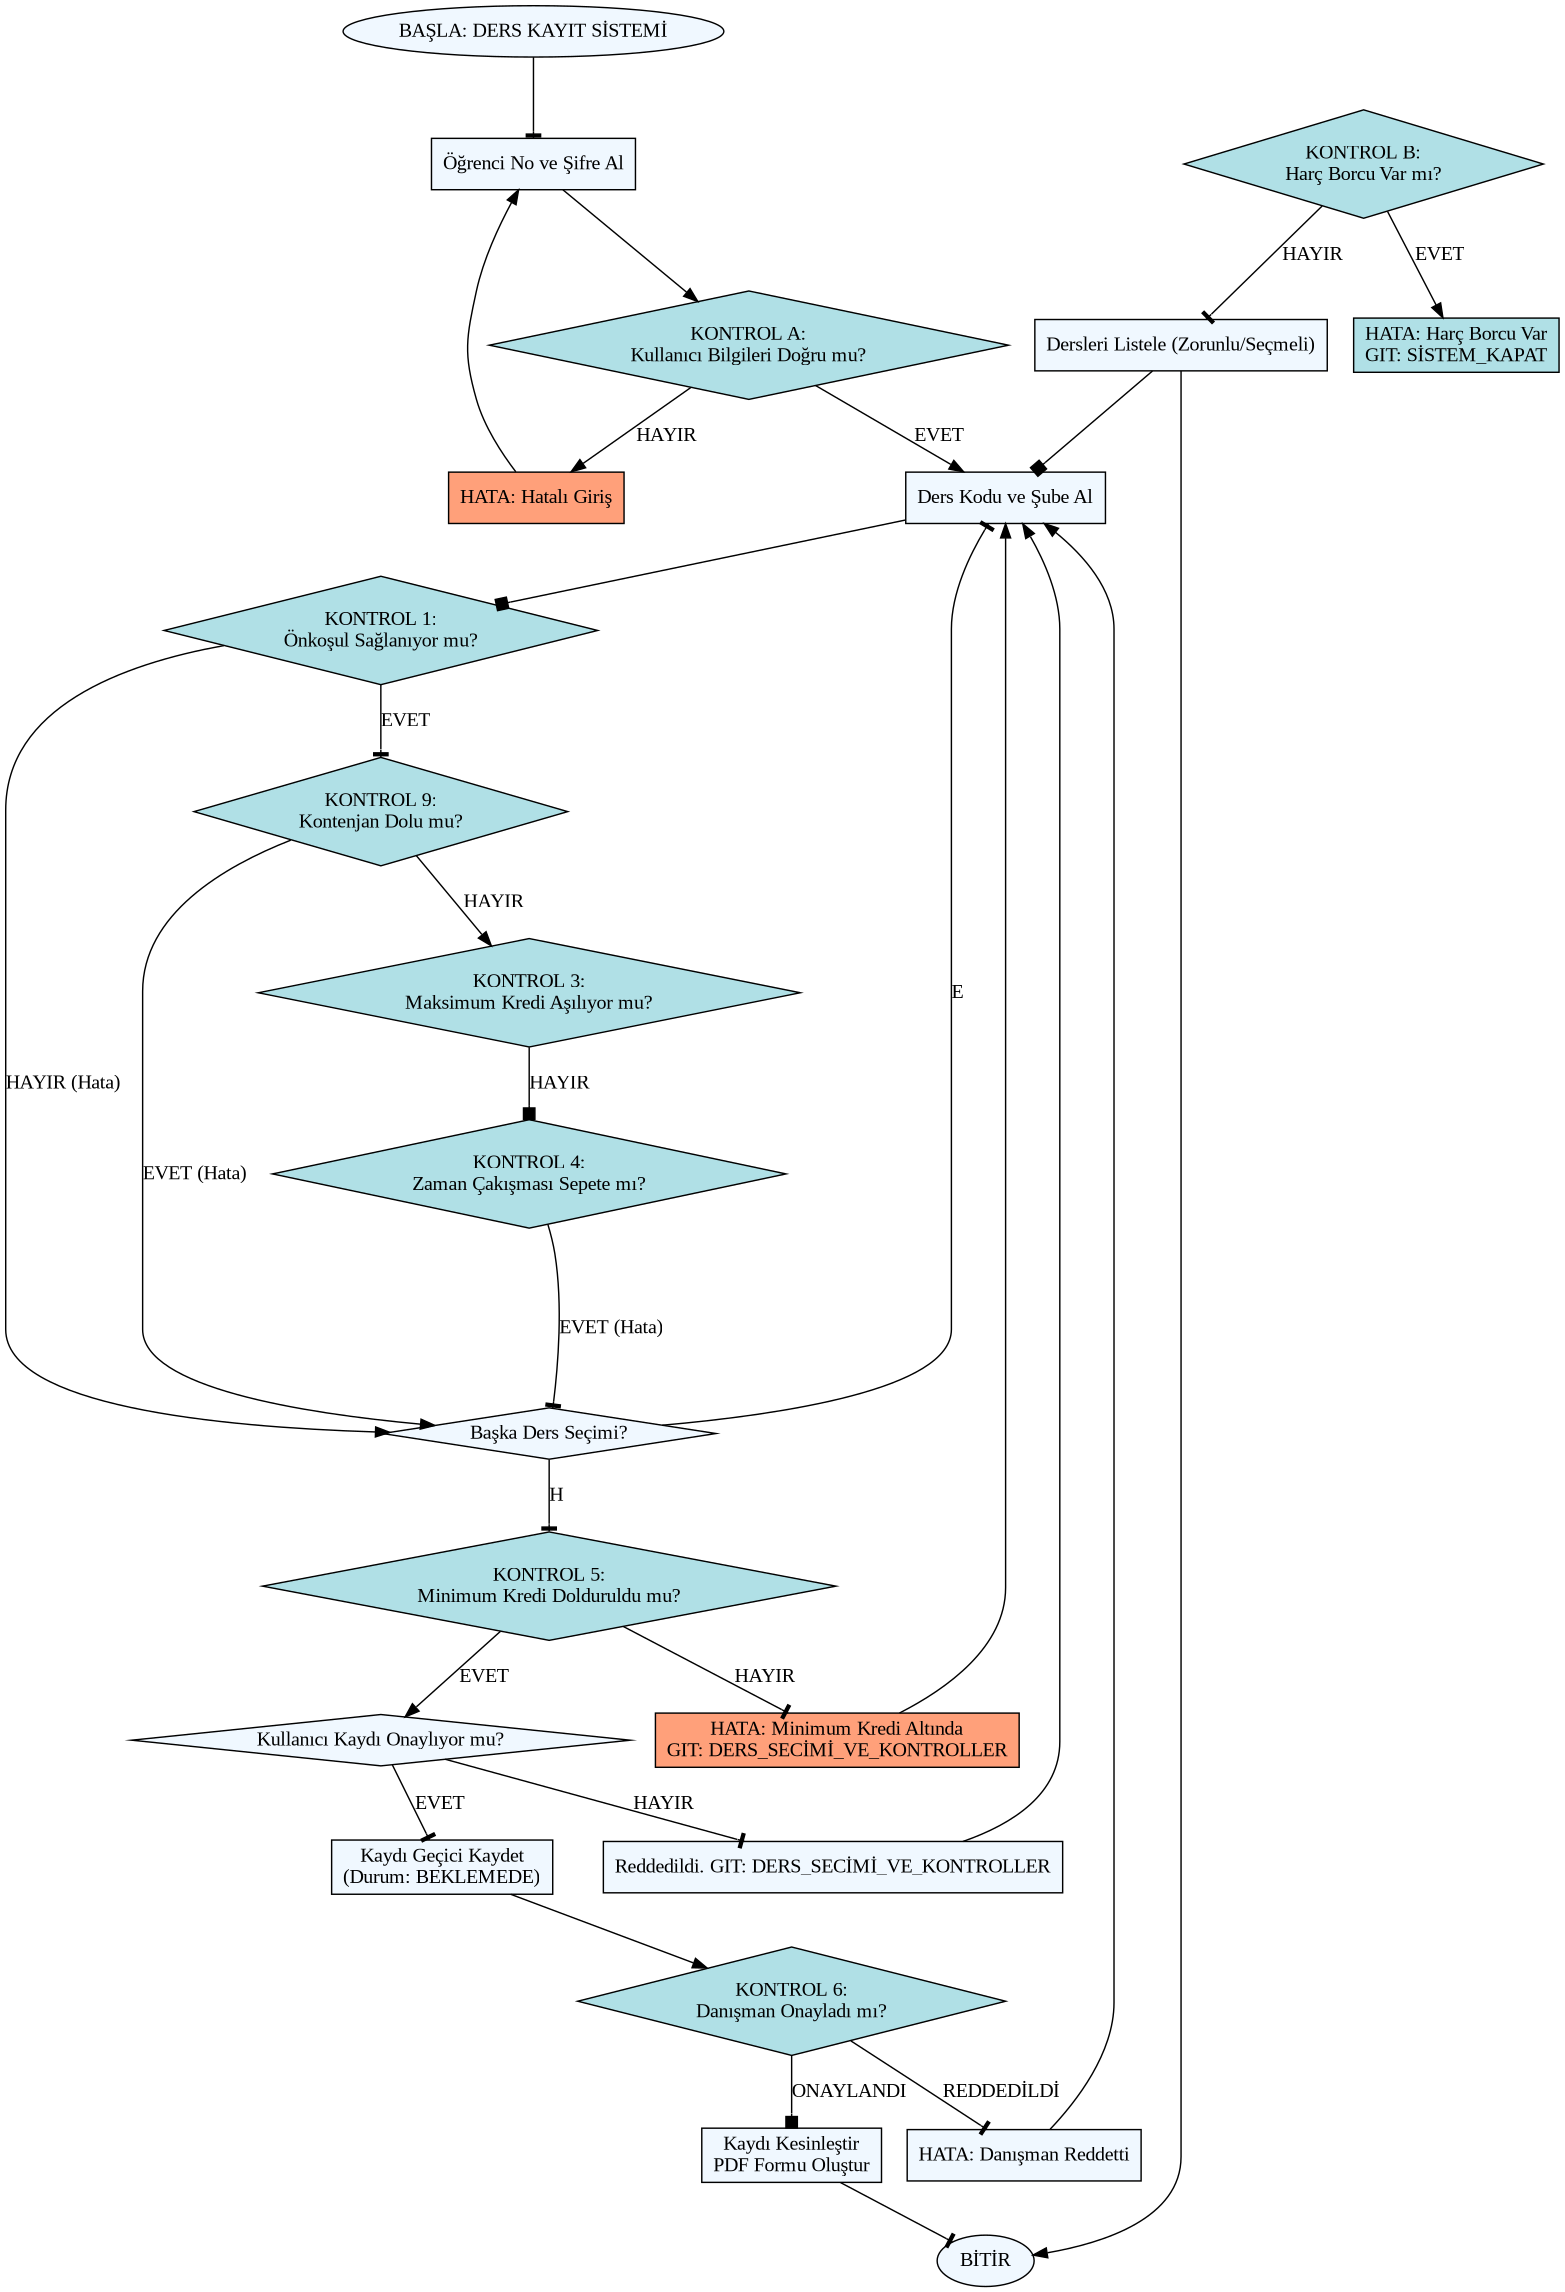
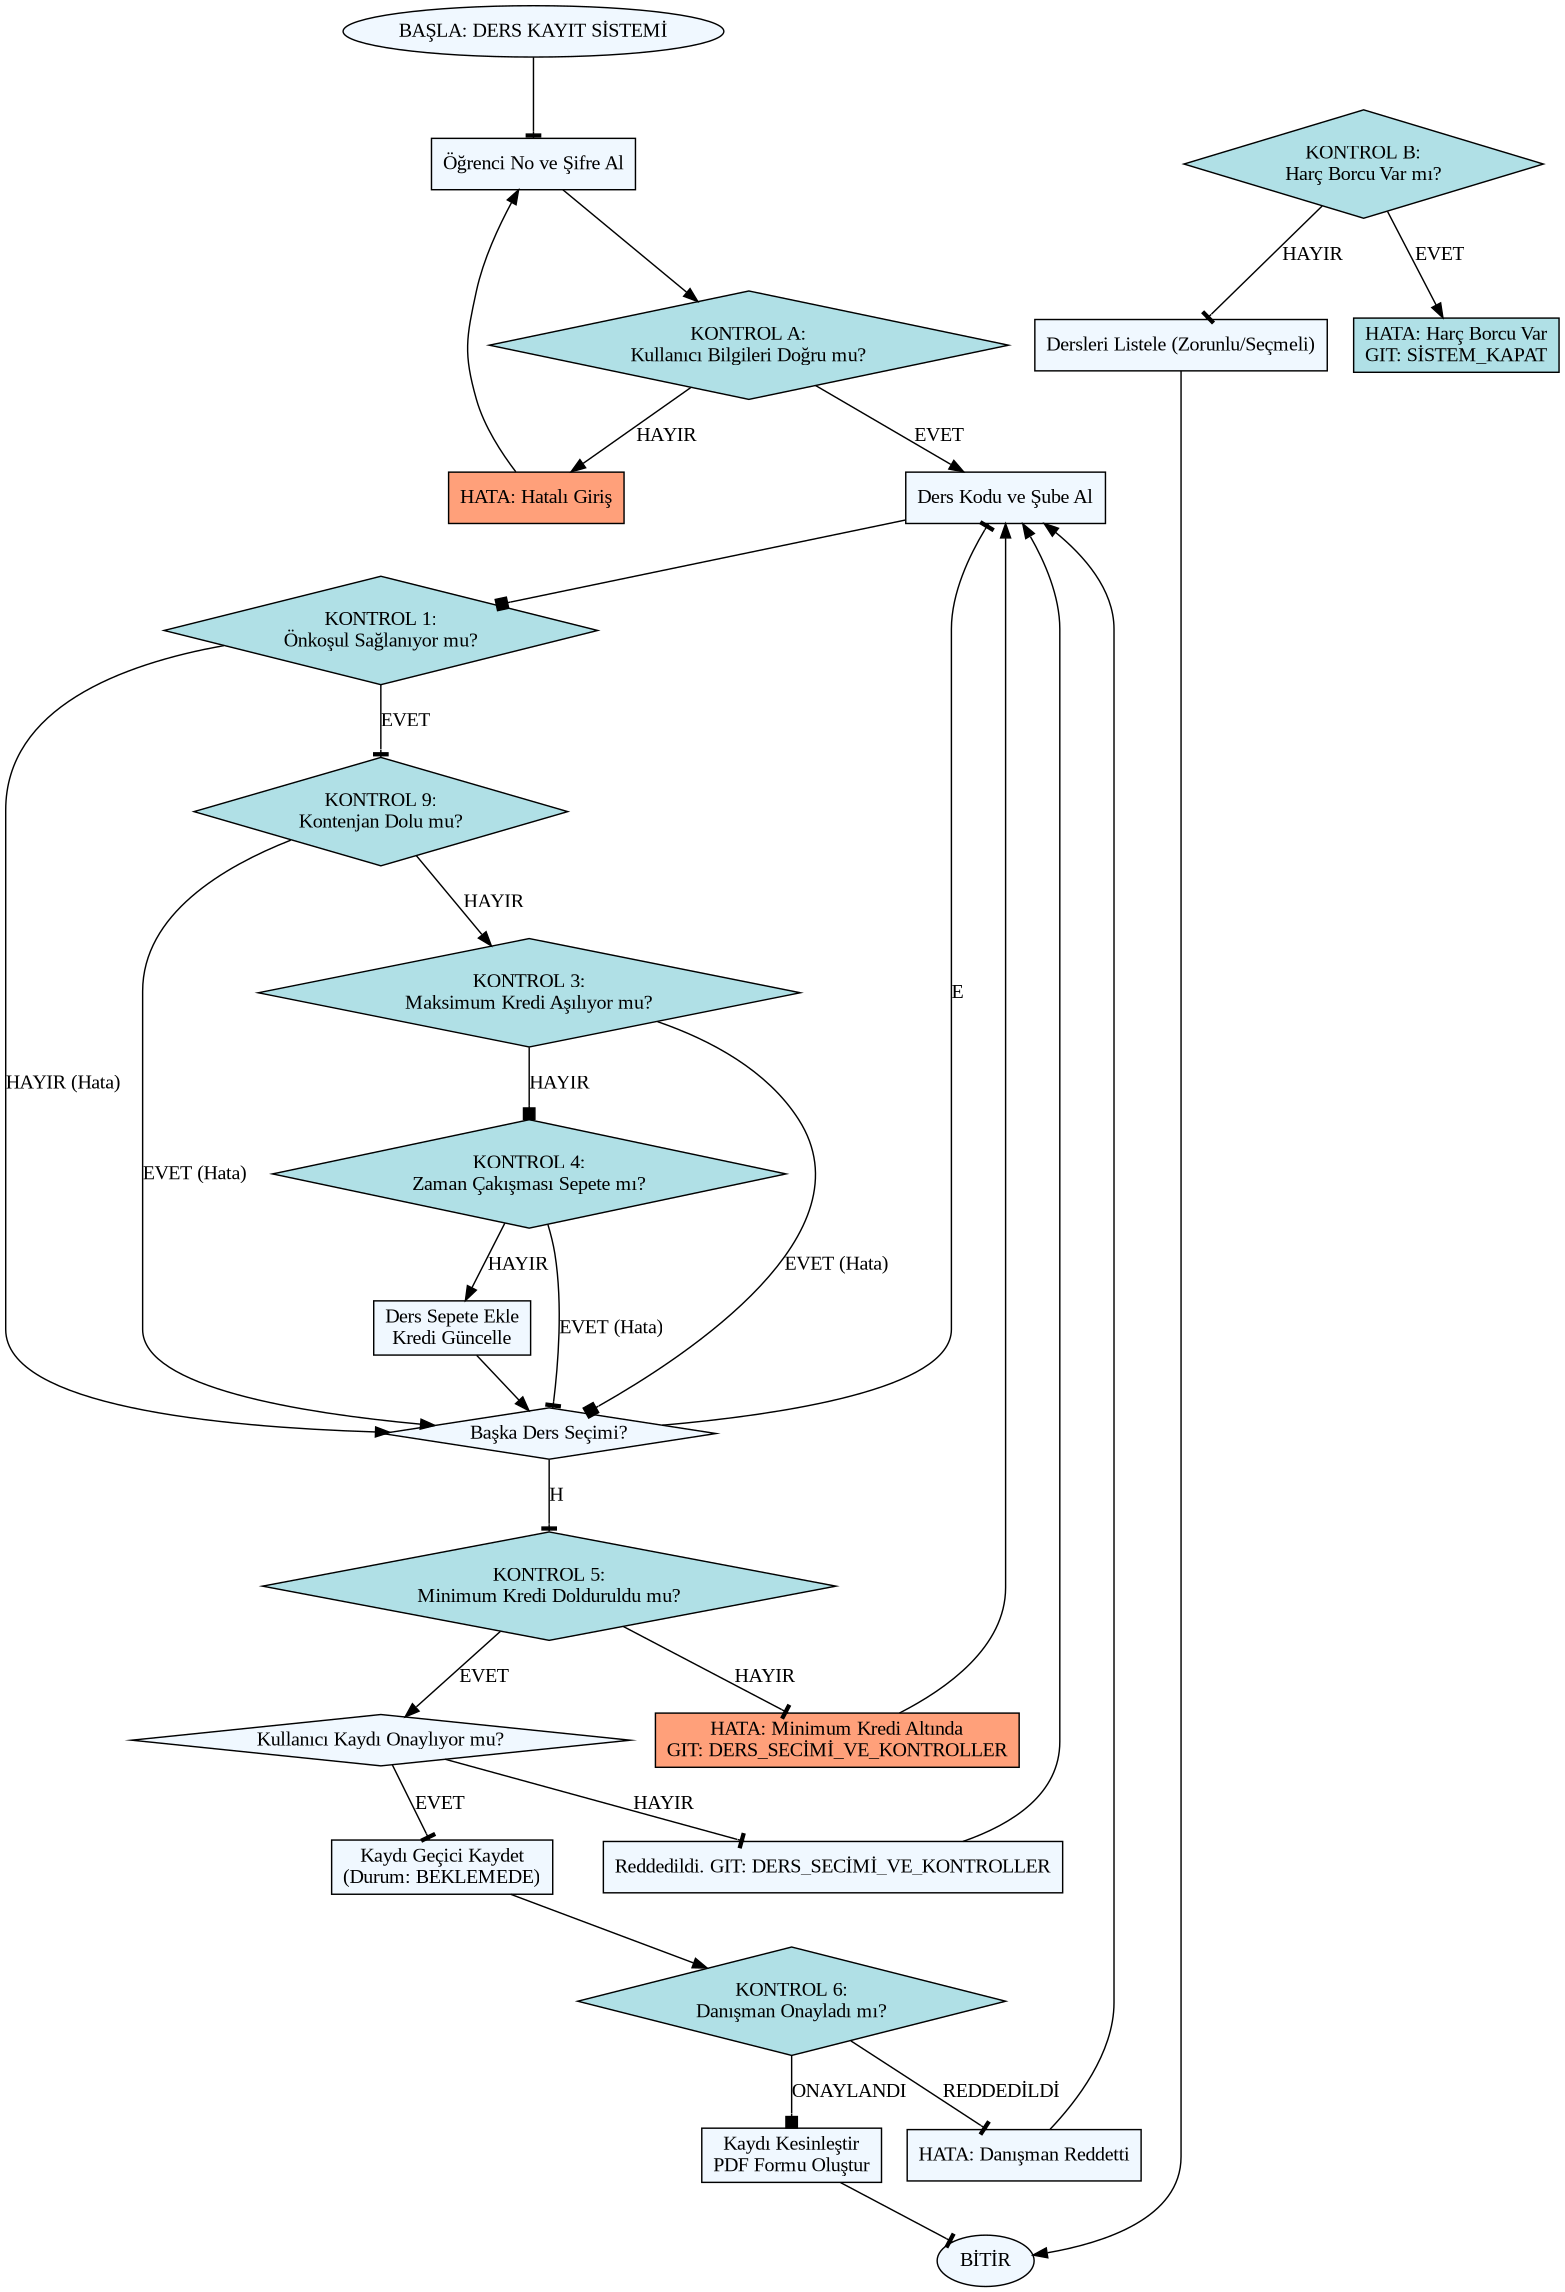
(1099, 417) -> none
none -> (804, 1221)
none -> (452, 1328)
